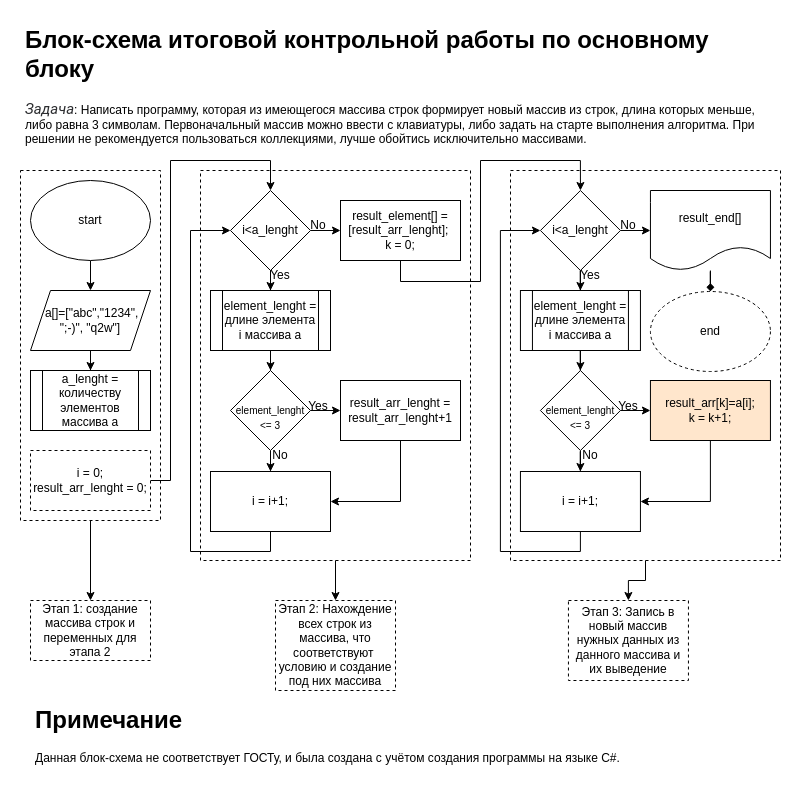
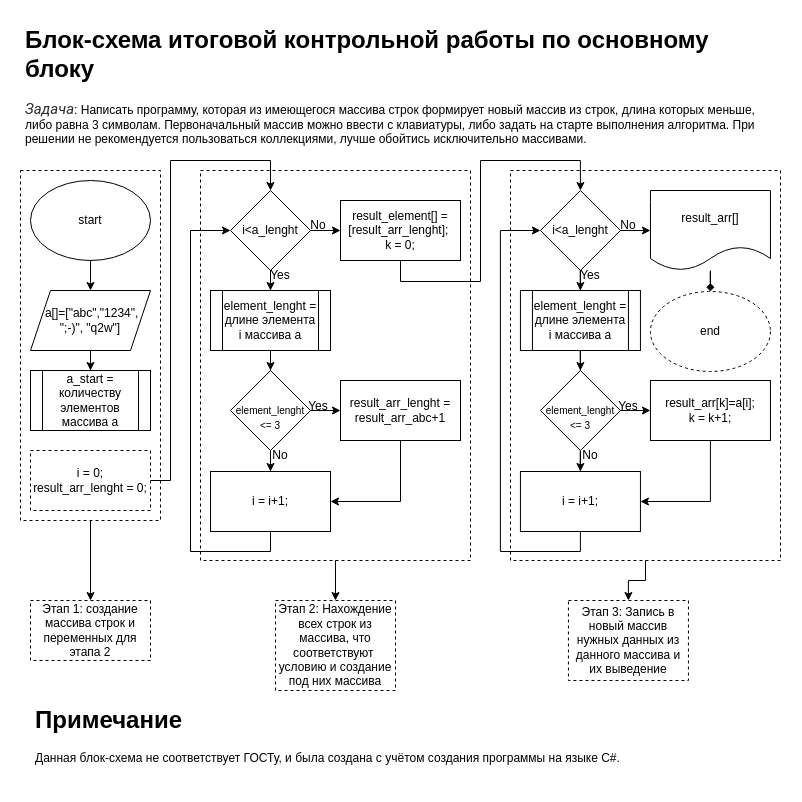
(711, 219) -> (711, 219)
(91, 401) -> (91, 401)
(401, 411) -> (401, 411)
(710, 411) -> (710, 411)
